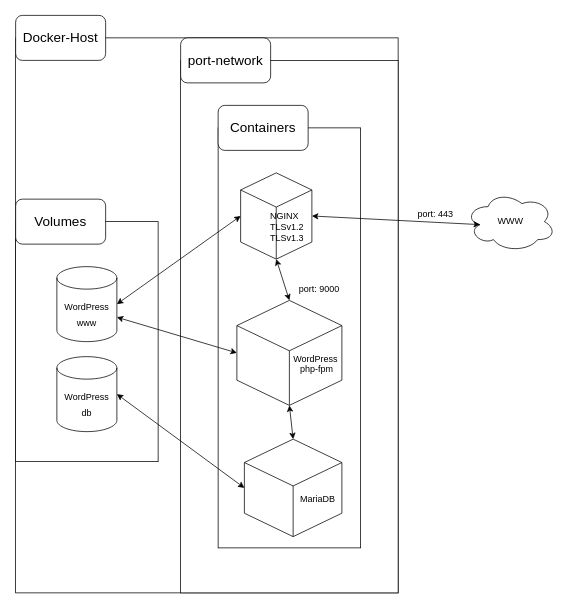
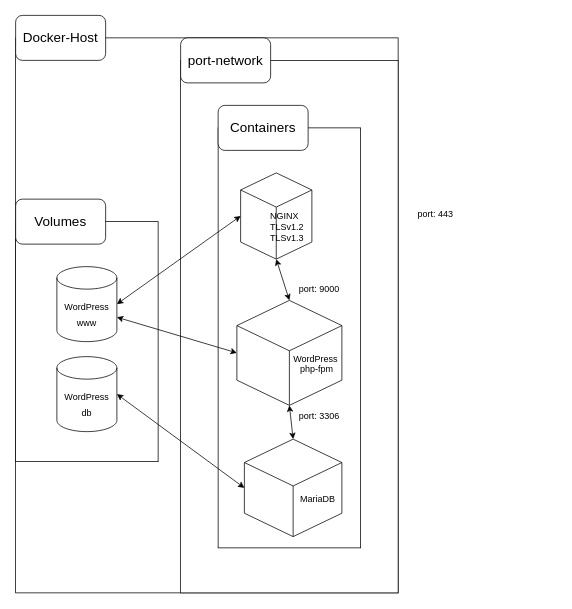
(396, 220) -> none
(510, 222) -> none
none -> (319, 417)
